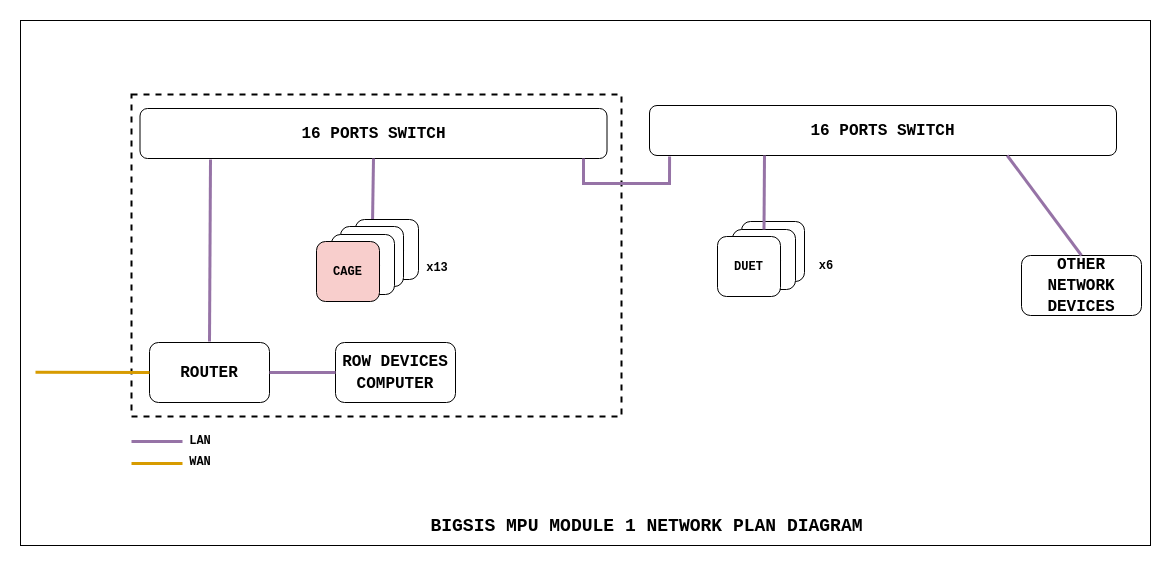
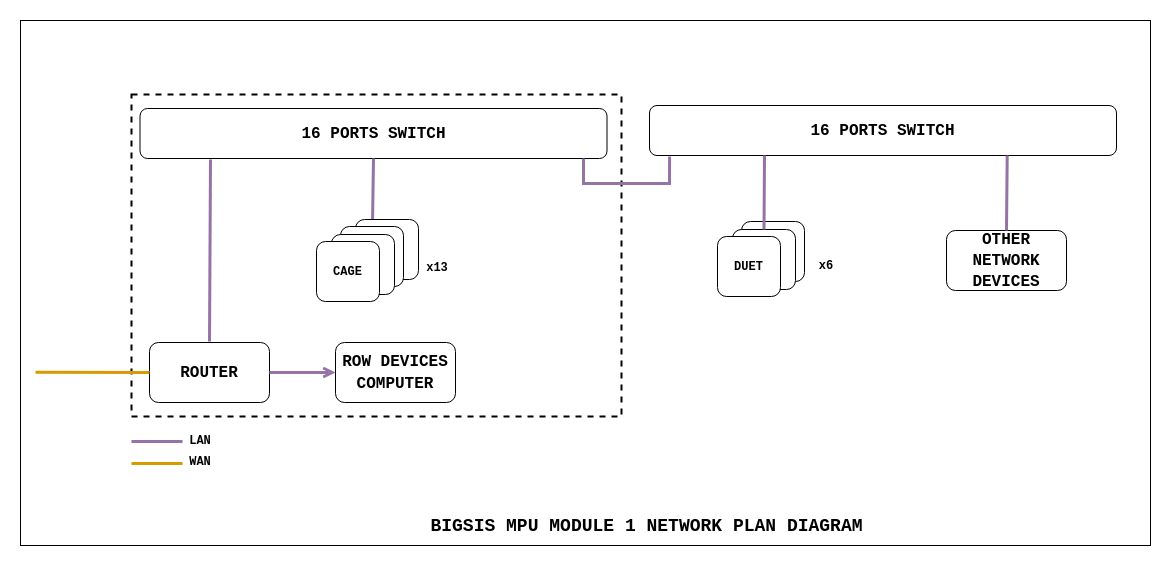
(348, 272) -> (348, 272)
(1082, 286) -> (1007, 261)
(330, 373) -> (326, 373)
